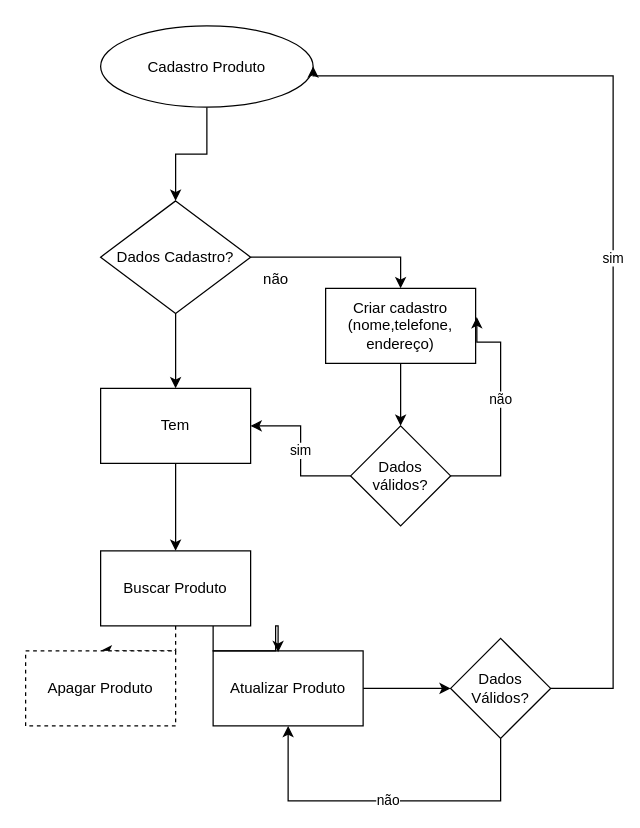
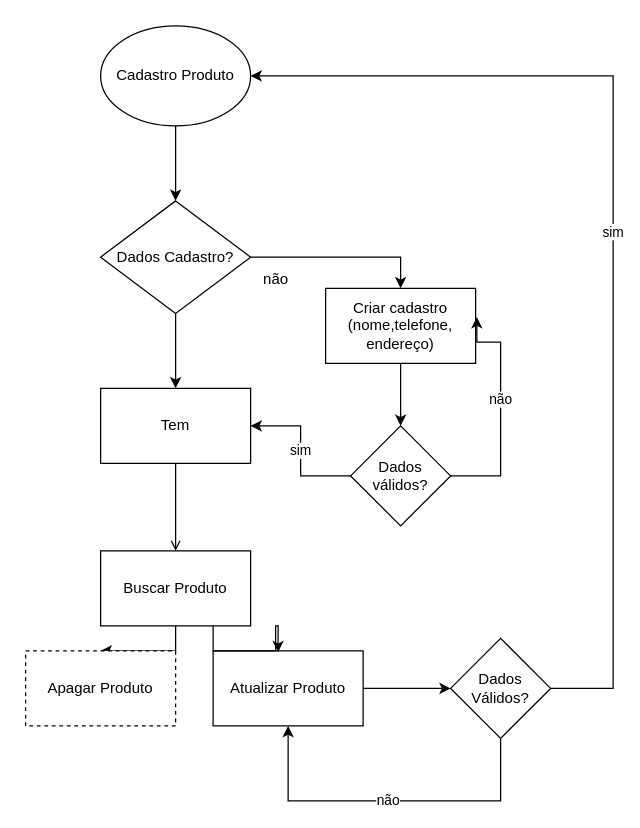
(207, 66) -> (176, 76)
(176, 541) -> (176, 543)
(155, 651) -> (155, 651)
